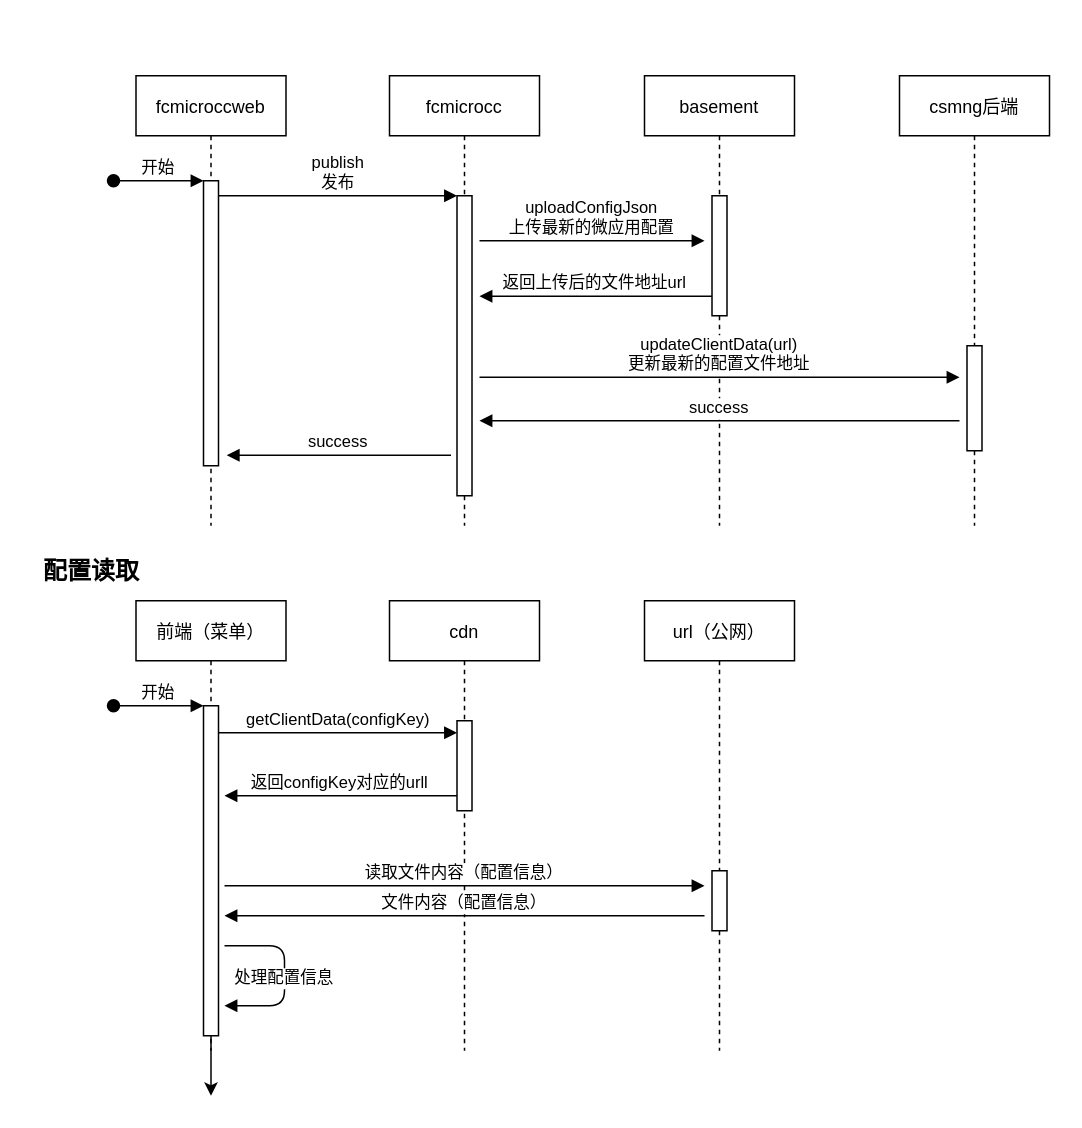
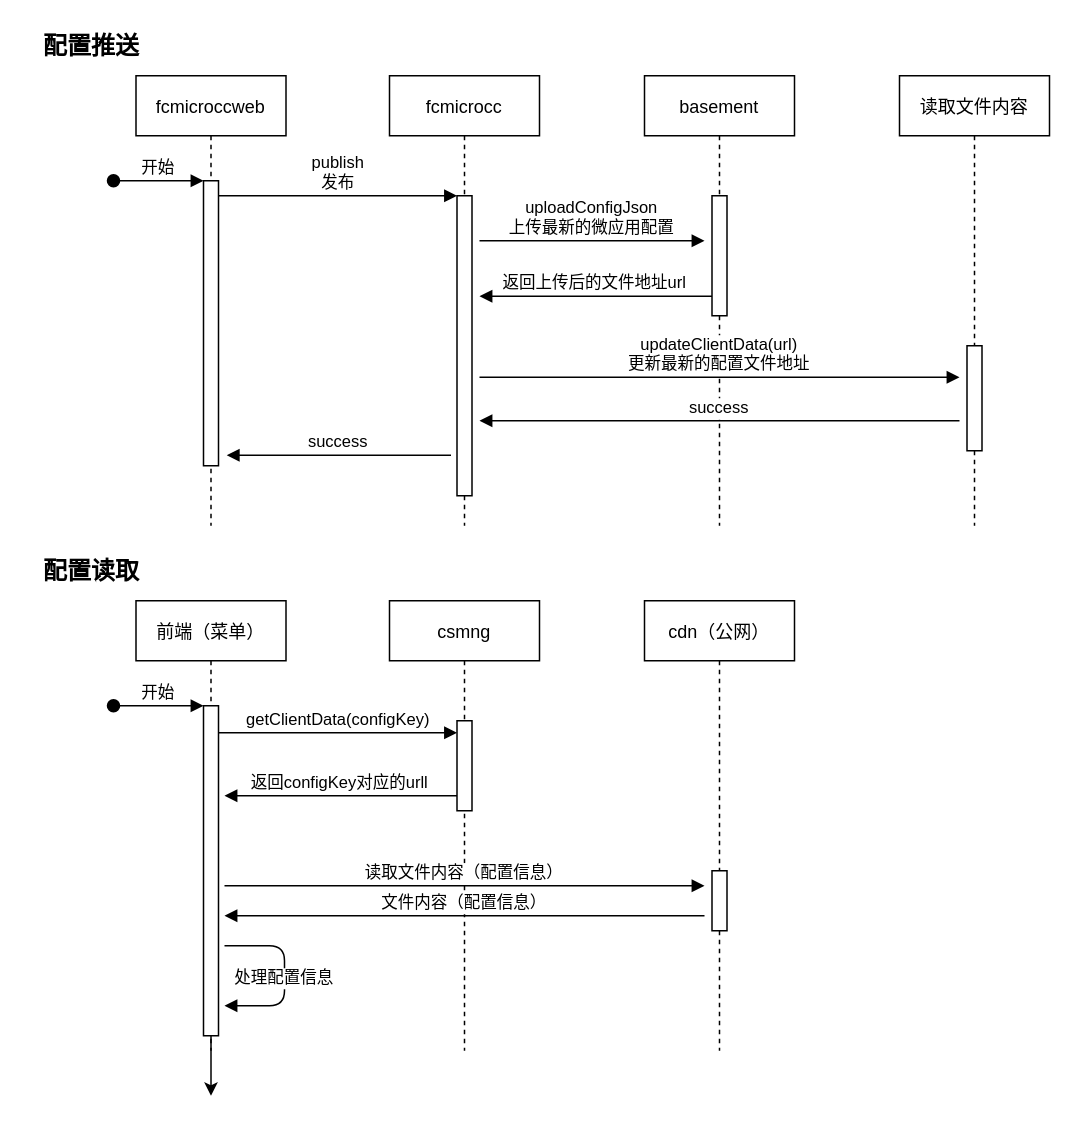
none -> (91, 46)
(974, 107) -> (974, 107)
(464, 632) -> (464, 632)
(719, 632) -> (719, 632)
